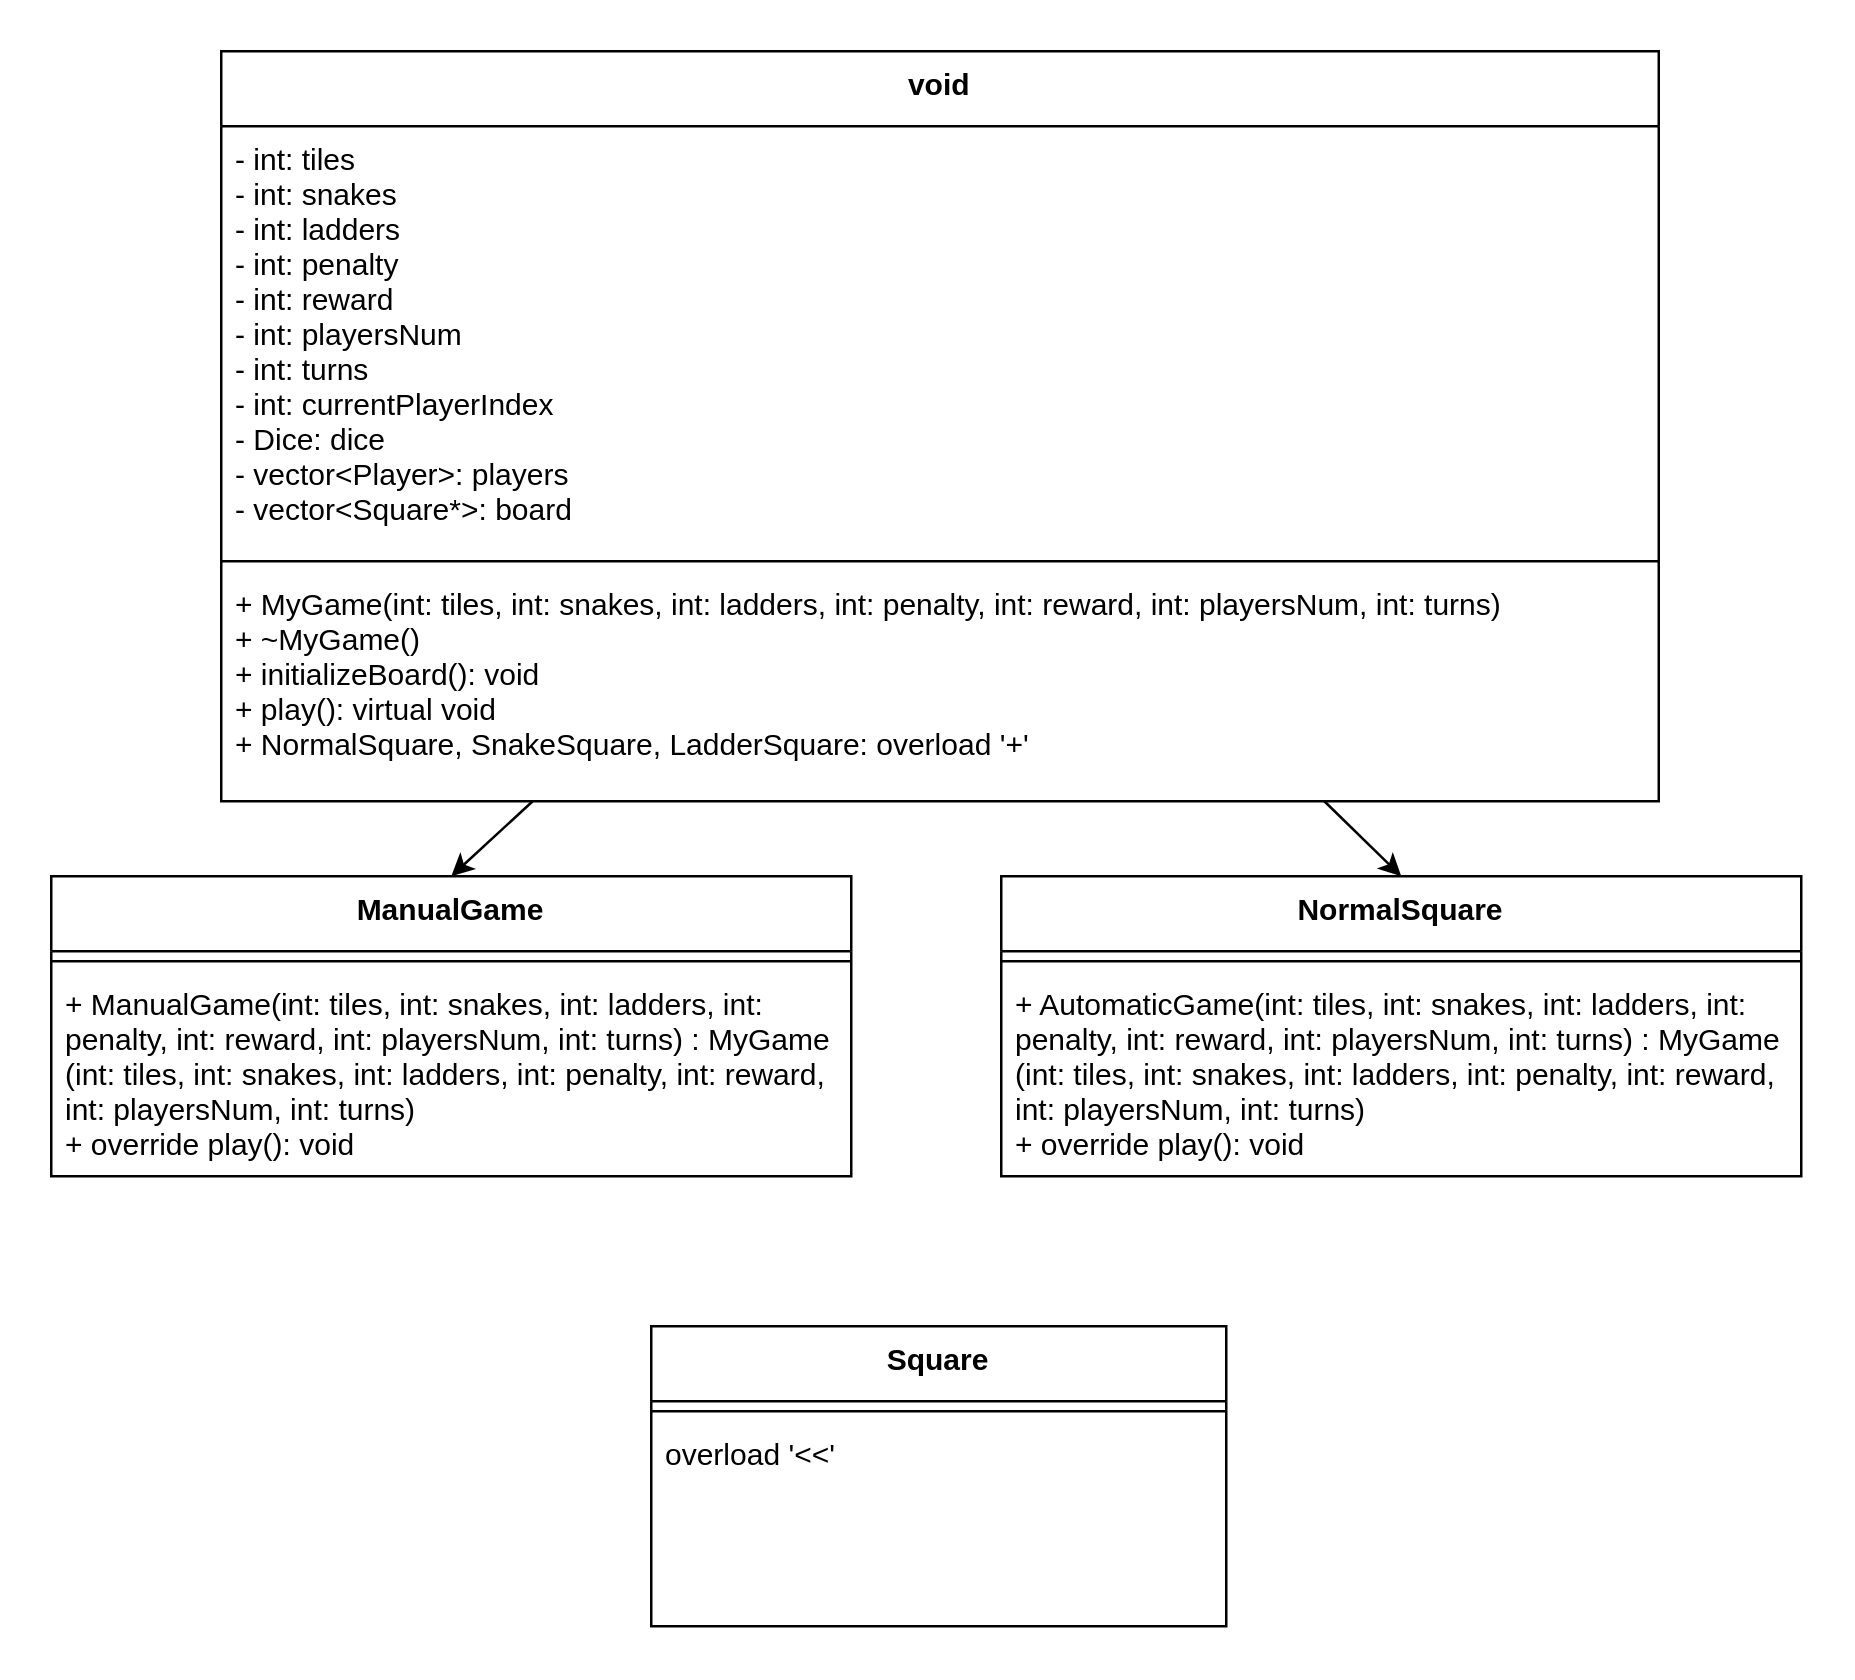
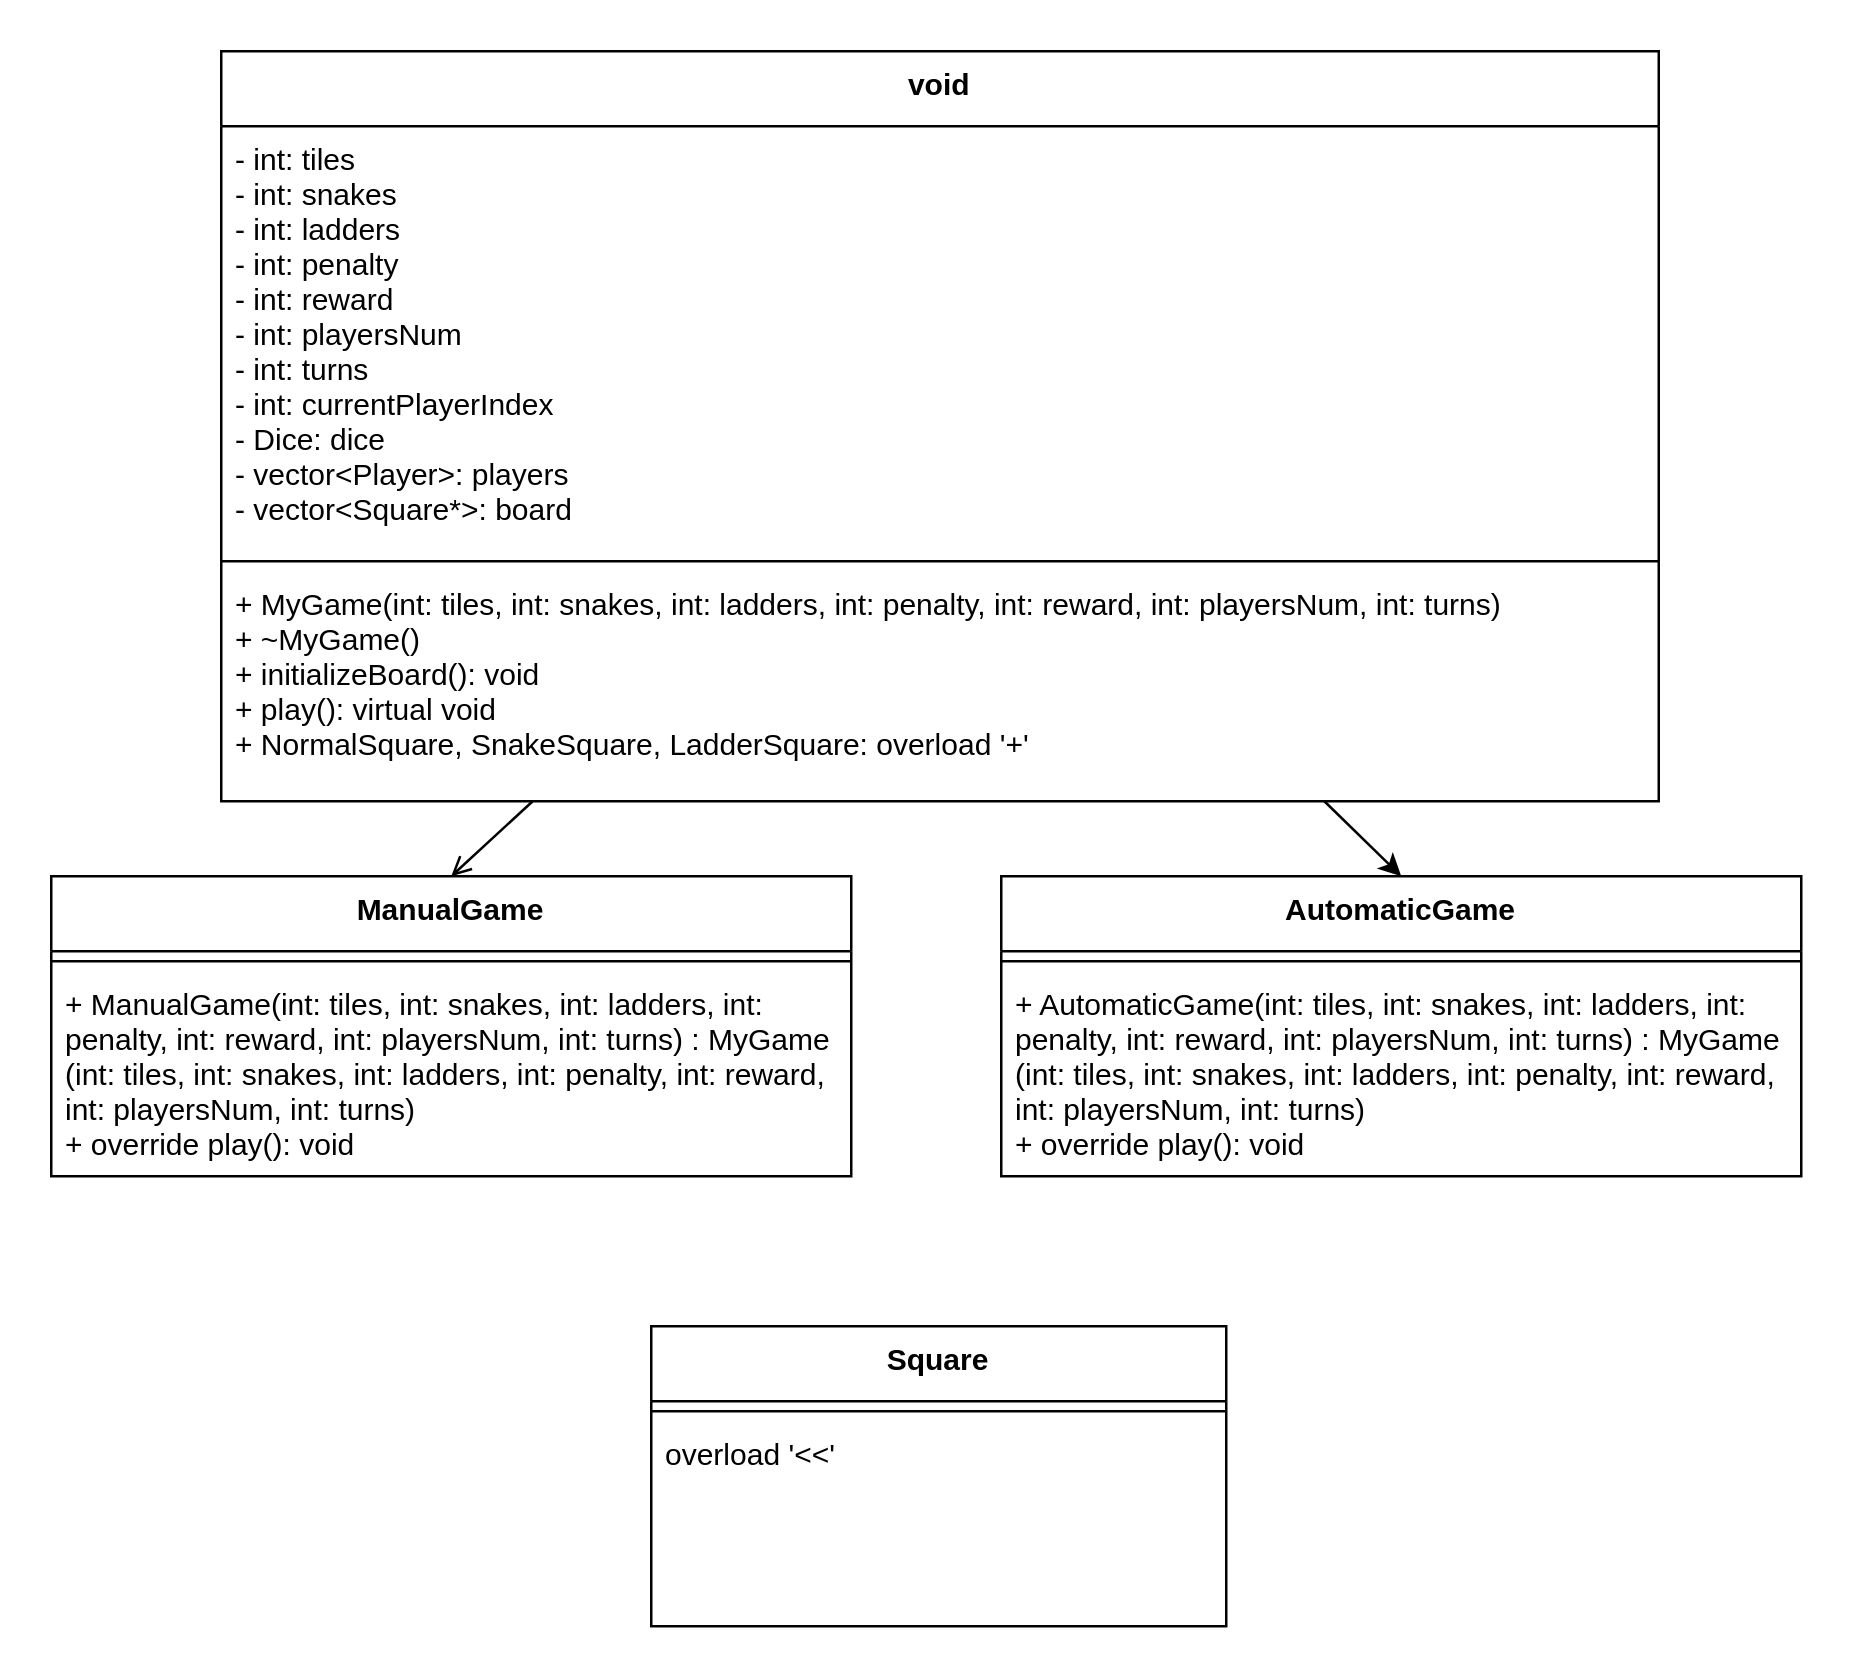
(464, 864) -> (461, 867)
(1400, 910) -> (1400, 910)
